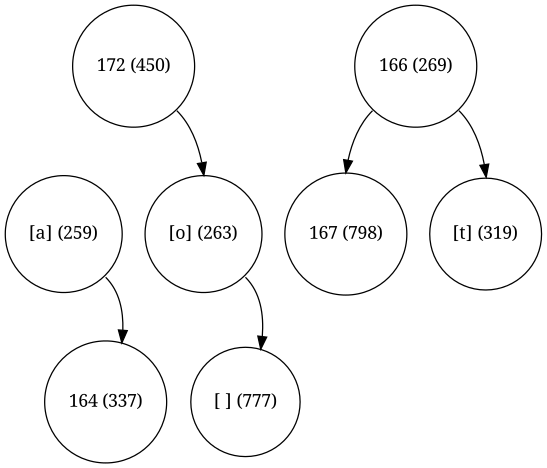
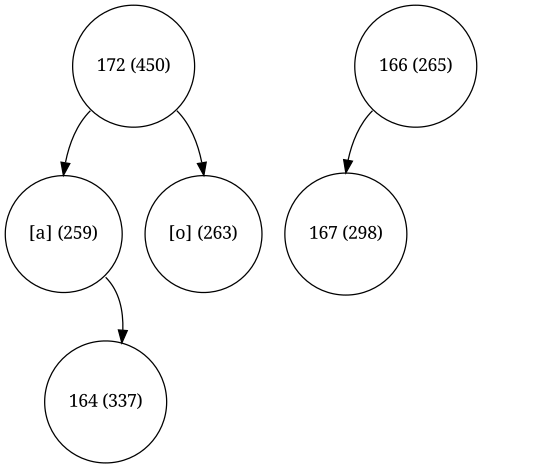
(416, 66) -> (416, 66)
none -> (74, 135)
(346, 234) -> (346, 234)
(486, 234) -> none
(245, 402) -> none
